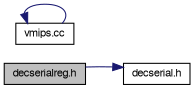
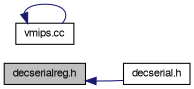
(99, 67) -> (110, 81)
